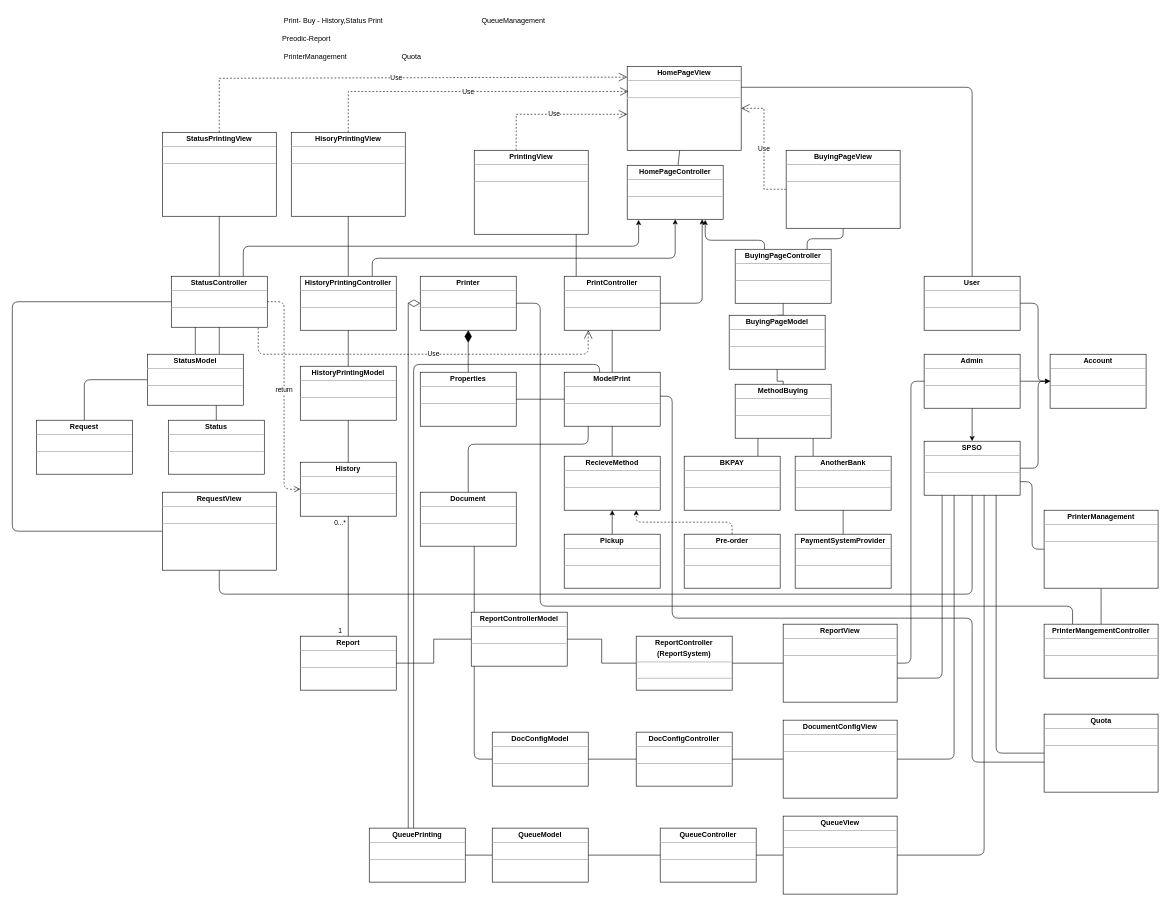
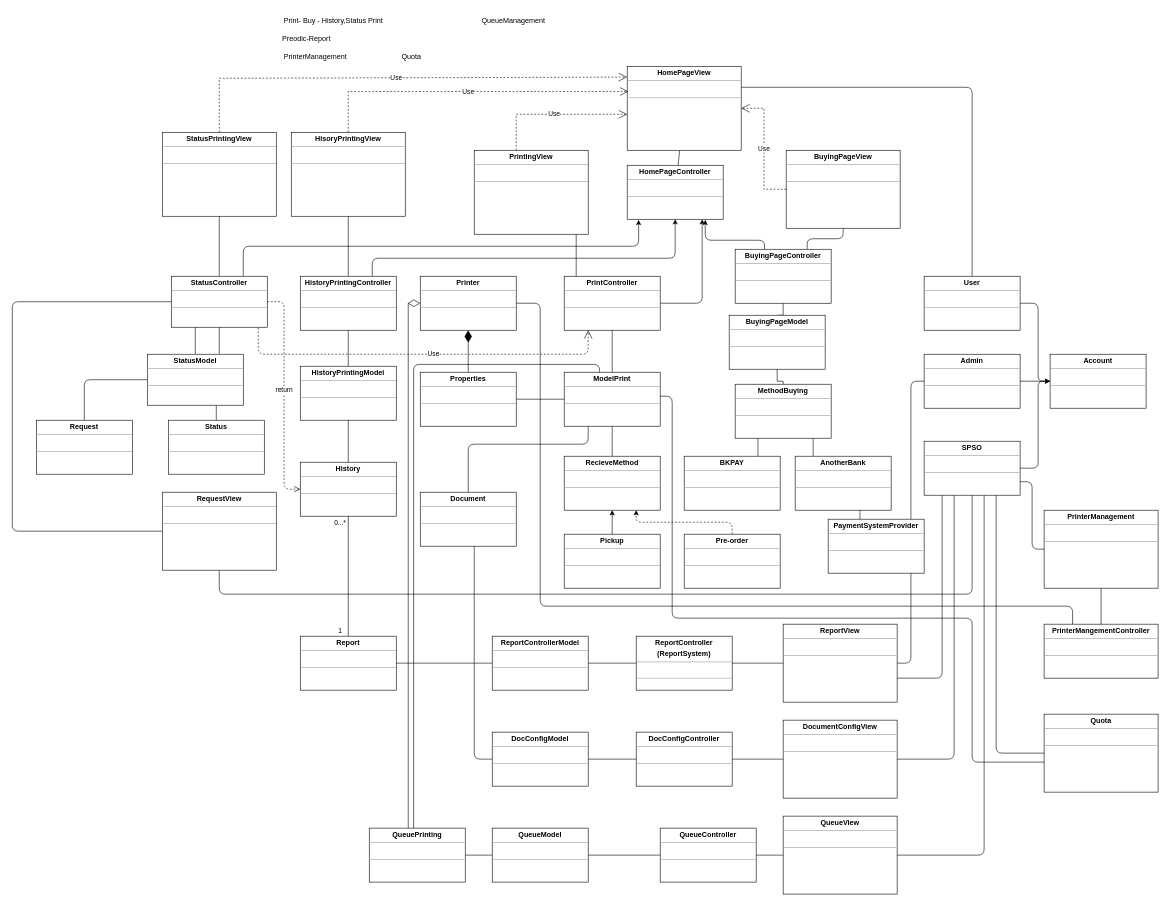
(972, 435) -> none
(843, 561) -> (876, 546)
(519, 639) -> (540, 663)
